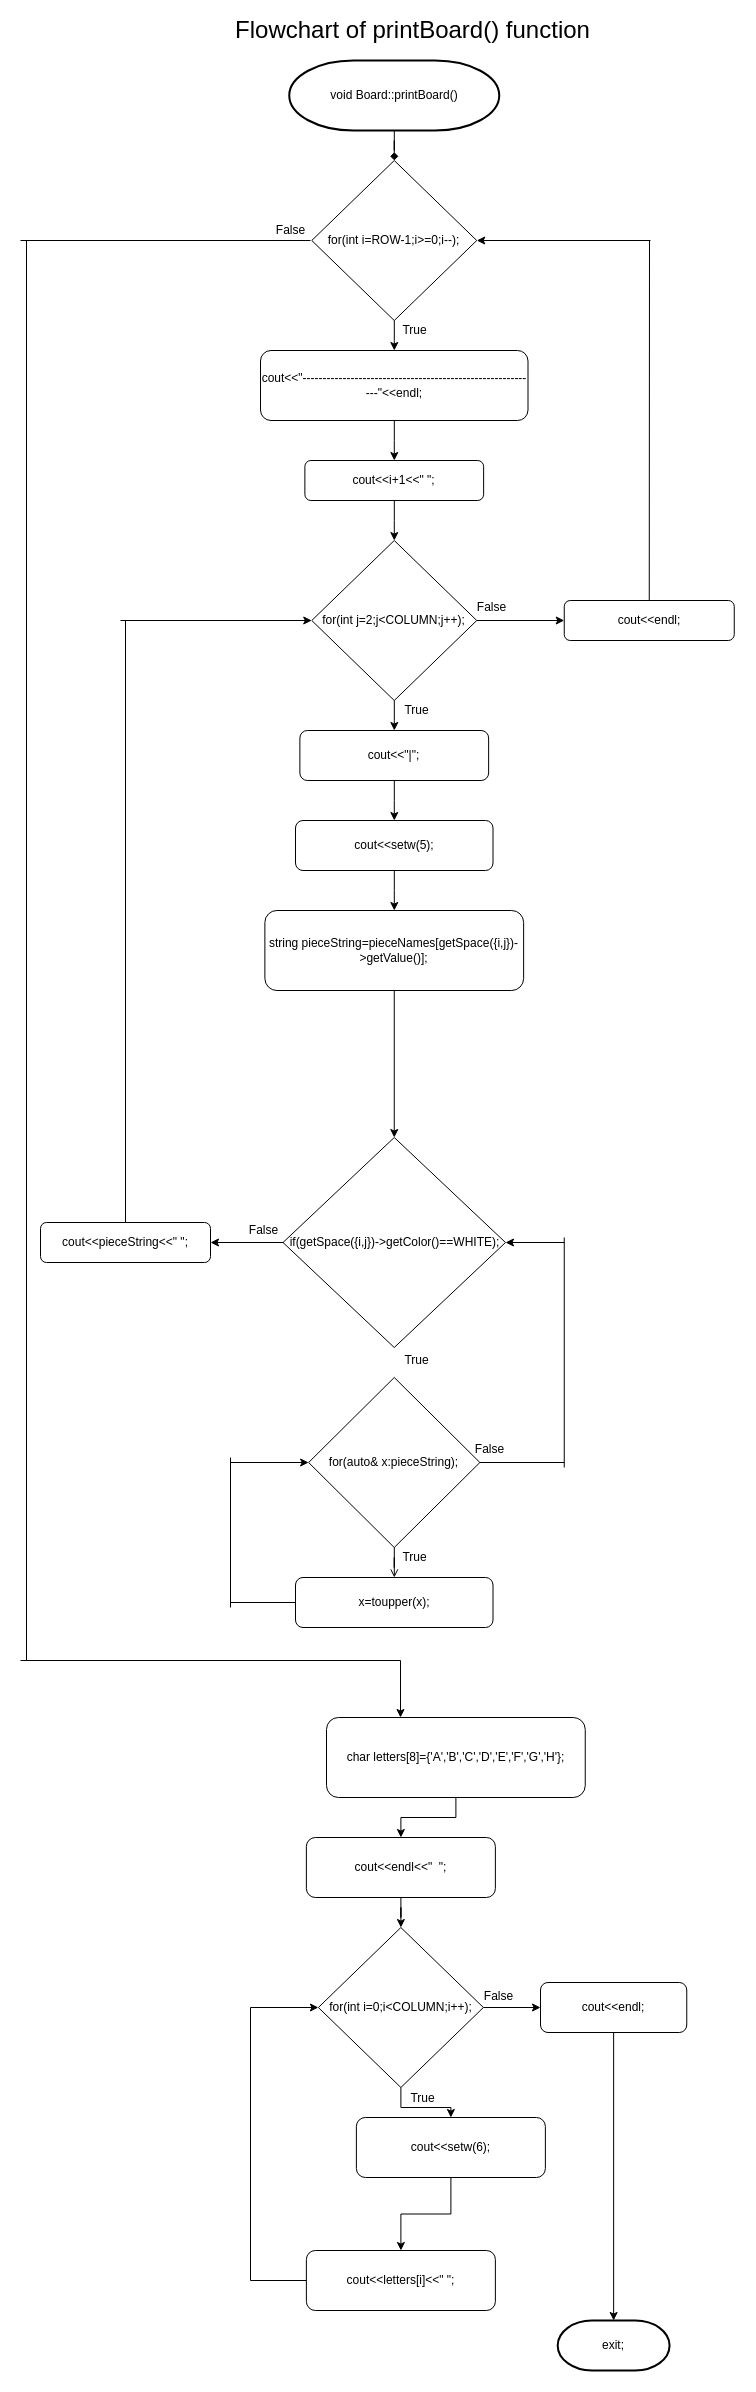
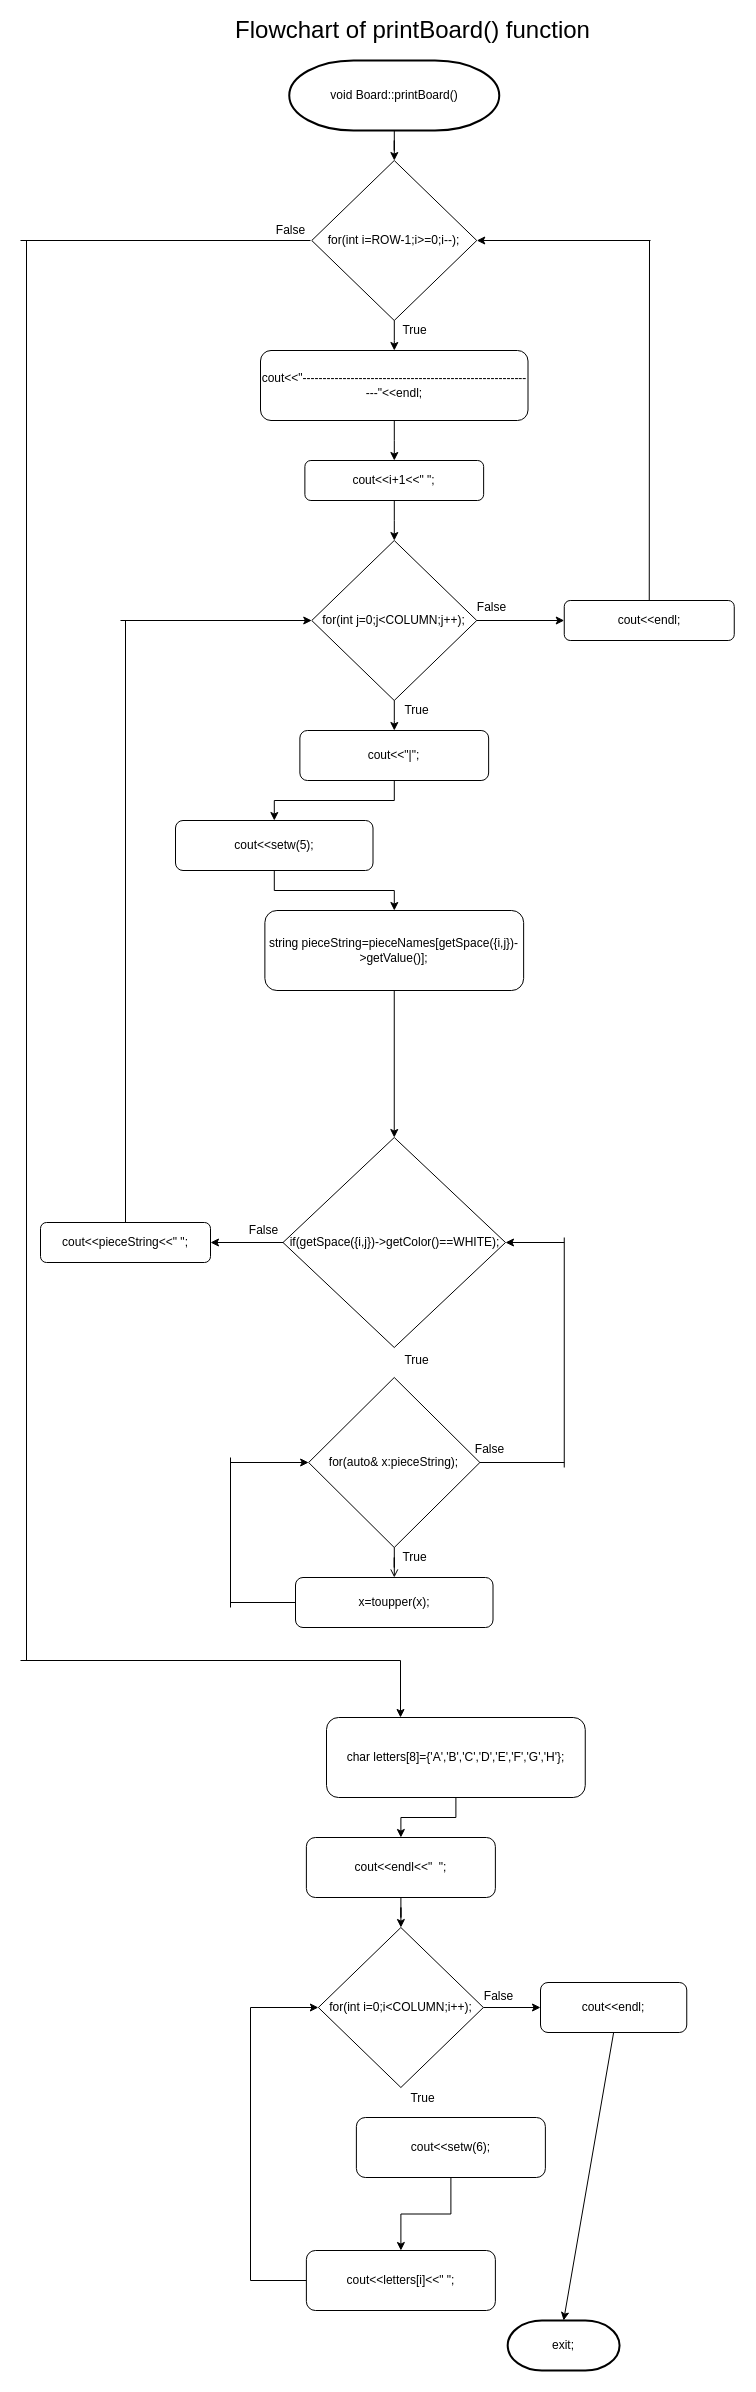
(394, 152) -> (394, 152)
(394, 621) -> (394, 621)
(394, 846) -> (274, 846)
(417, 2108) -> none
(614, 2346) -> (564, 2346)
